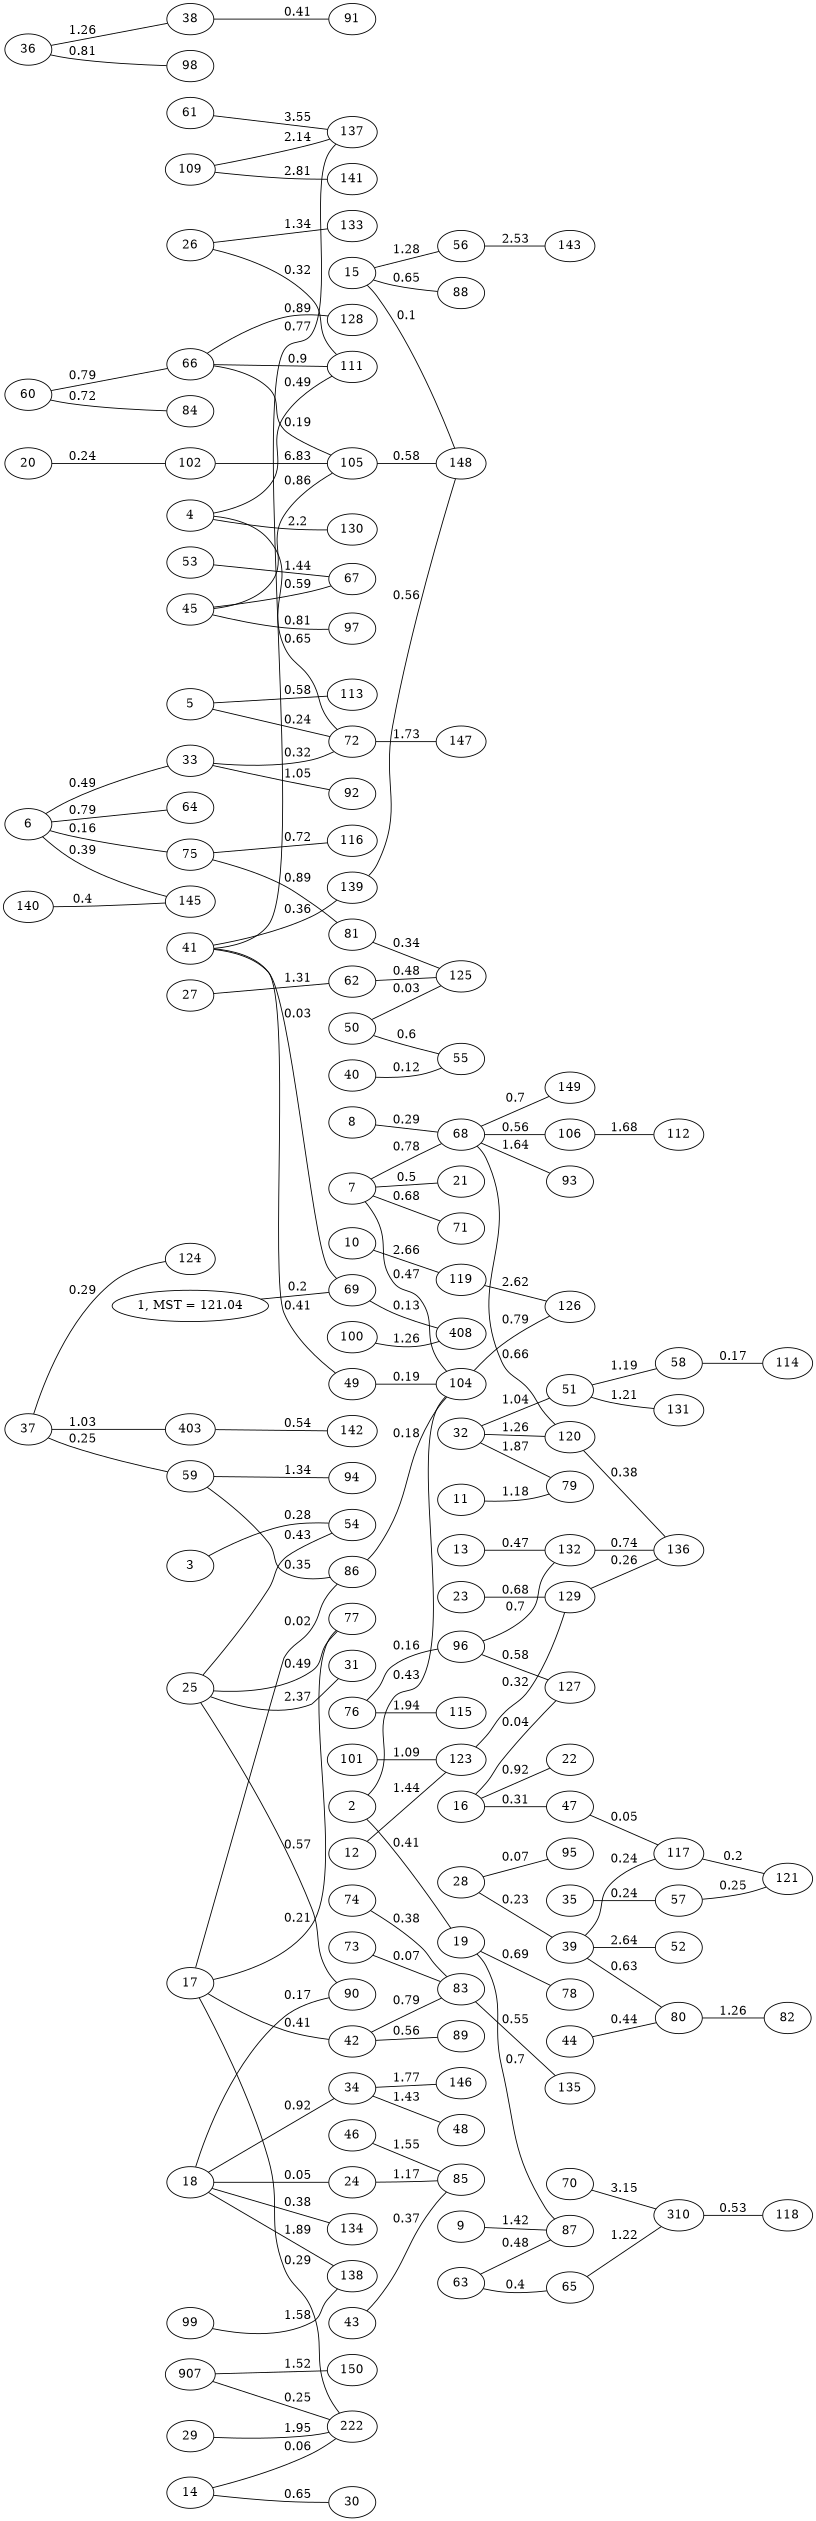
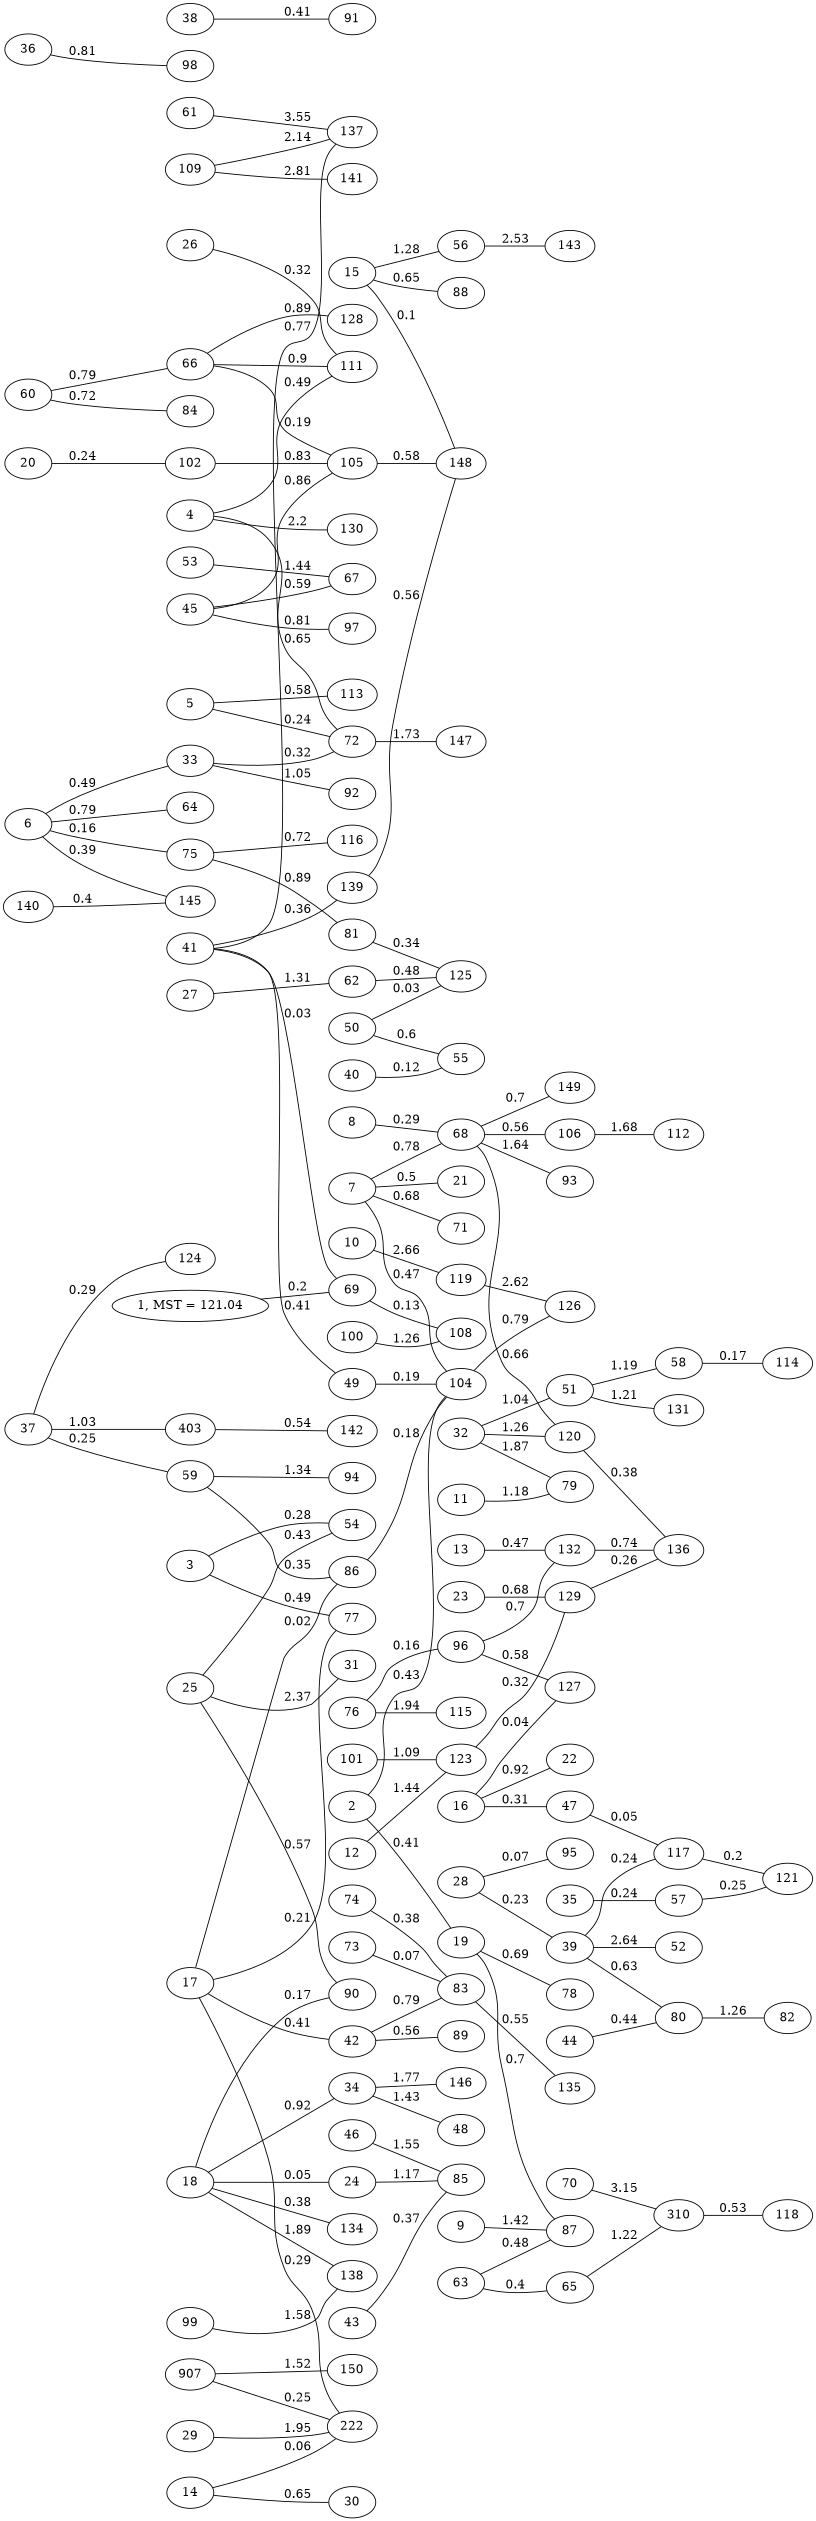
(109, 34) -> none
(352, 226) -> none
(298, 457) -> (298, 457)
(461, 1334) -> (461, 1334)
(288, 1683) -> (268, 1600)
